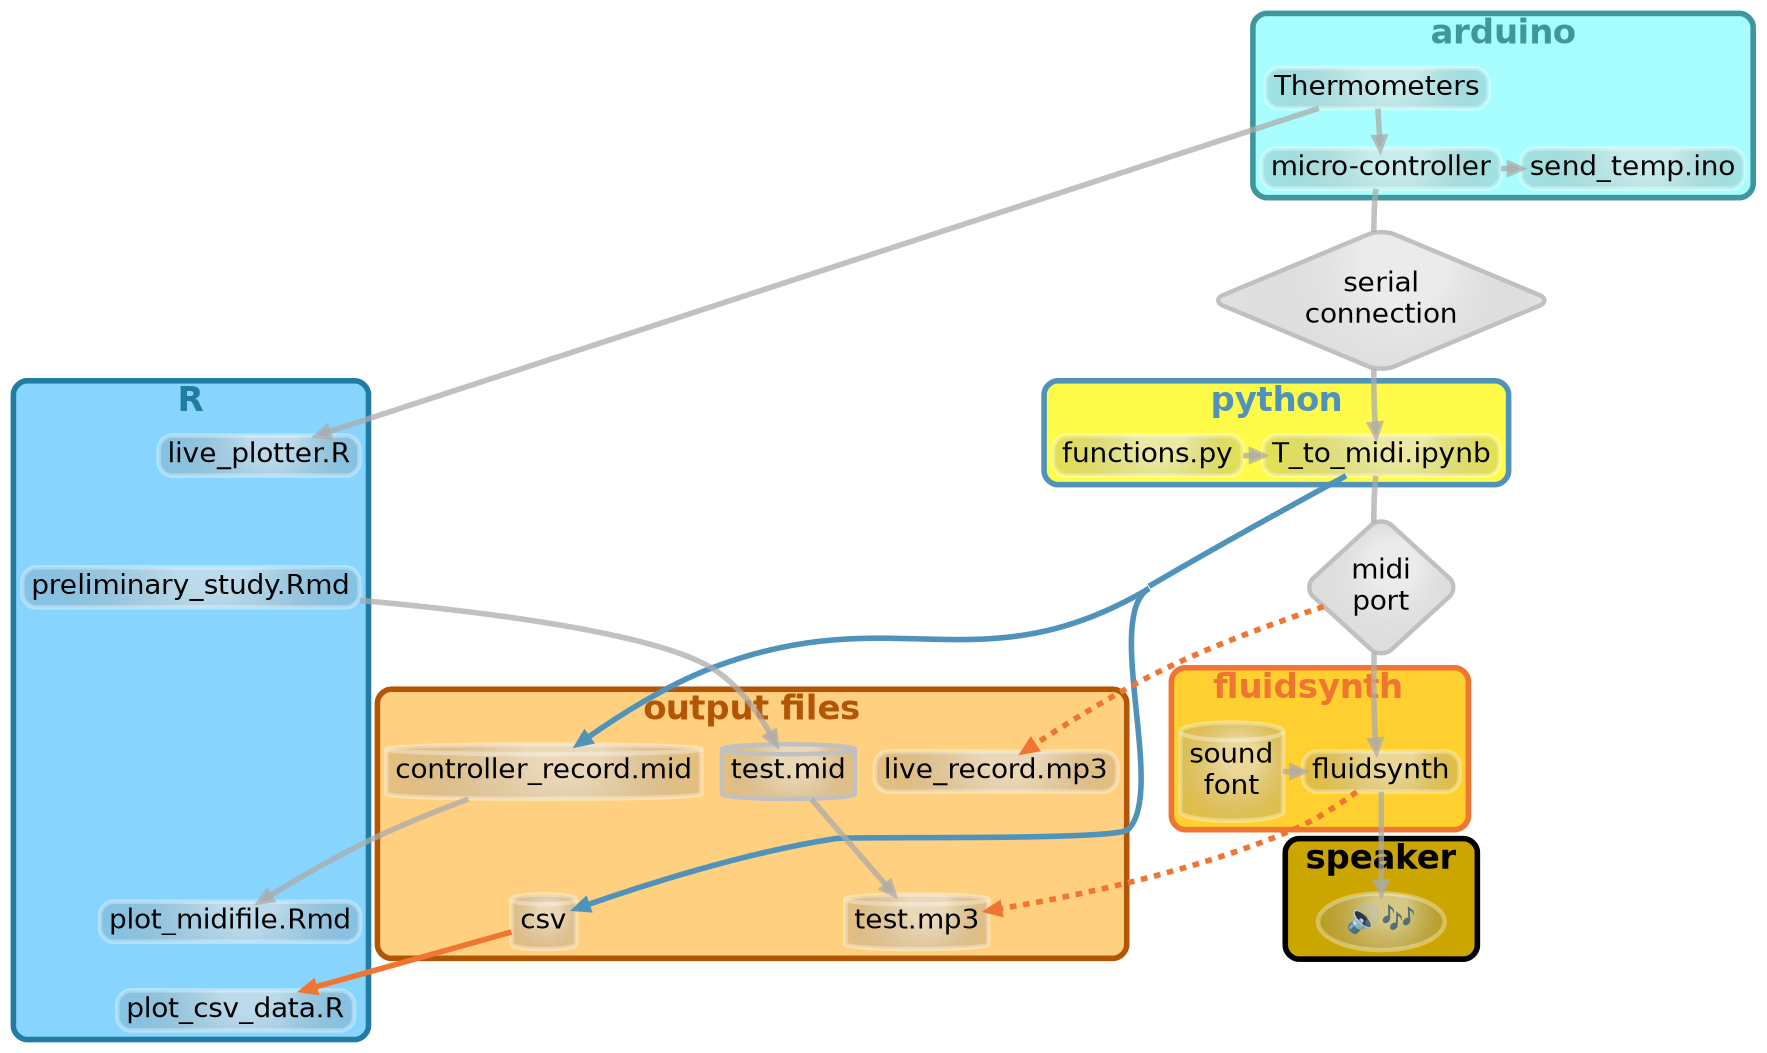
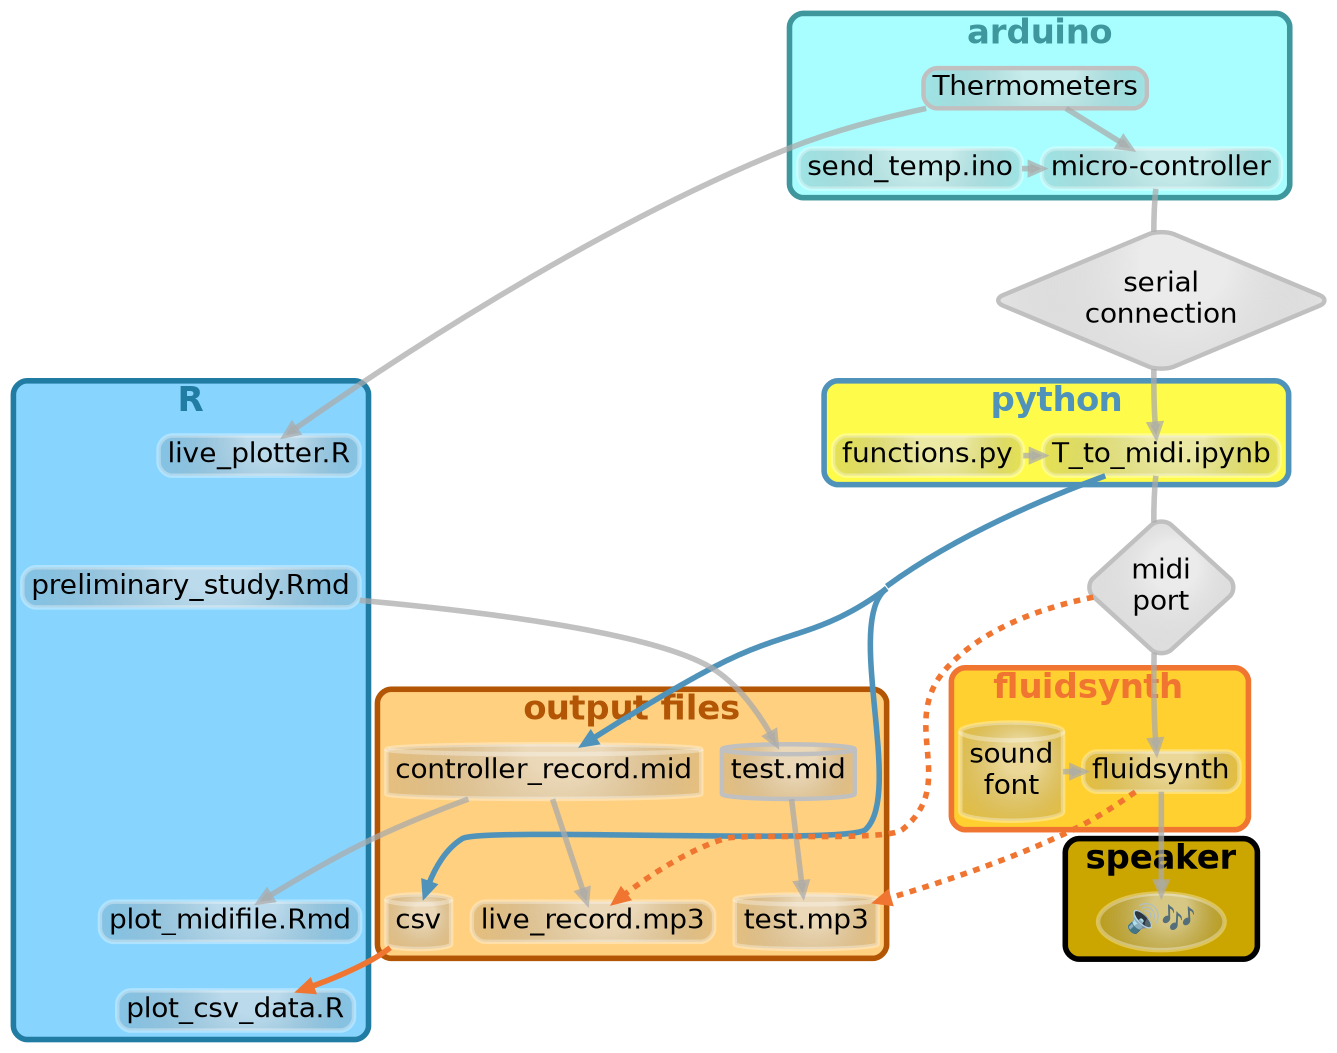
(1377, 88) -> (1035, 88)
(1505, 169) -> (1026, 169)
none -> (568, 845)
